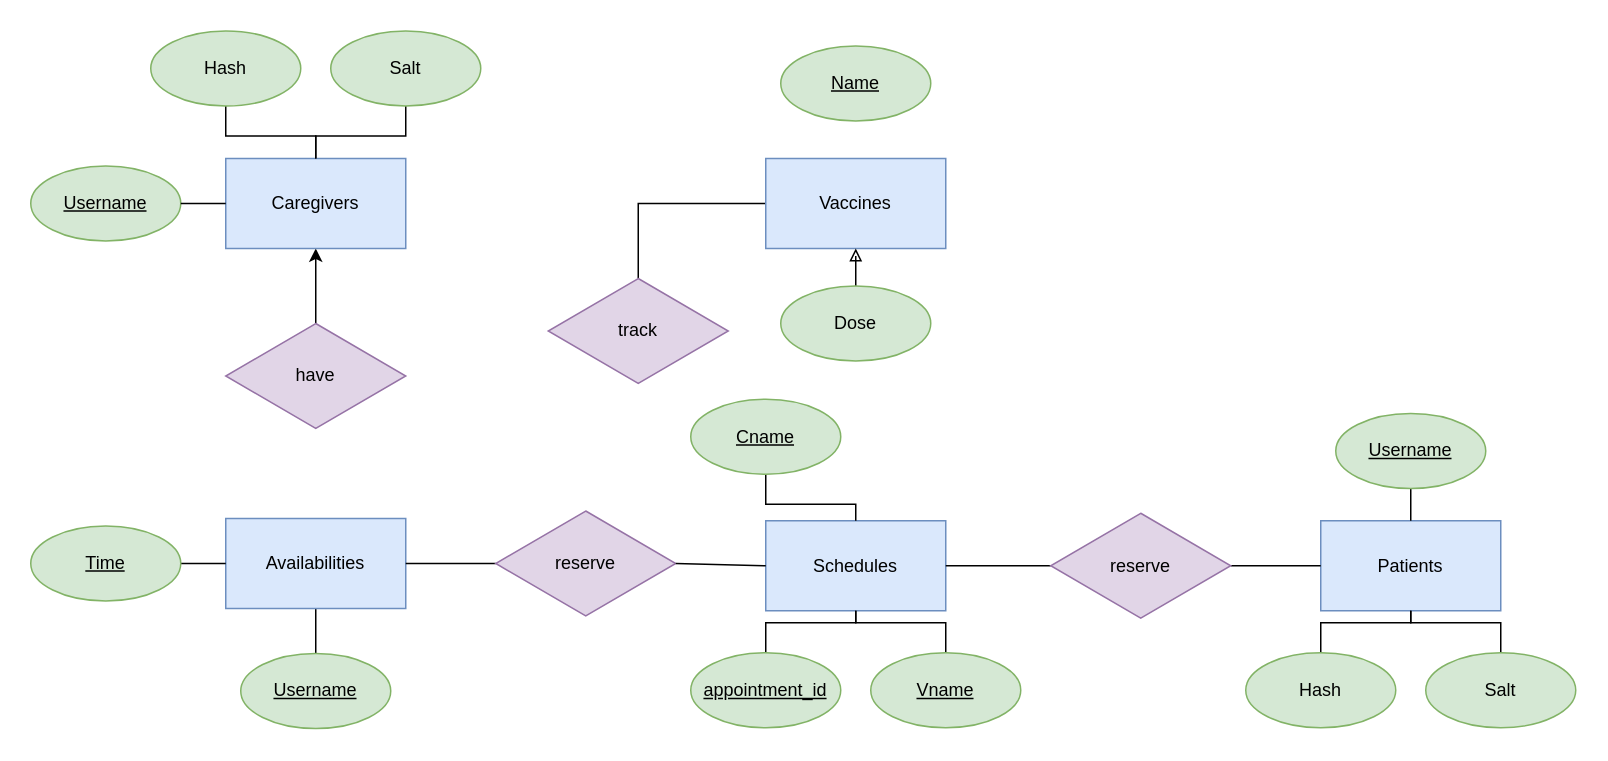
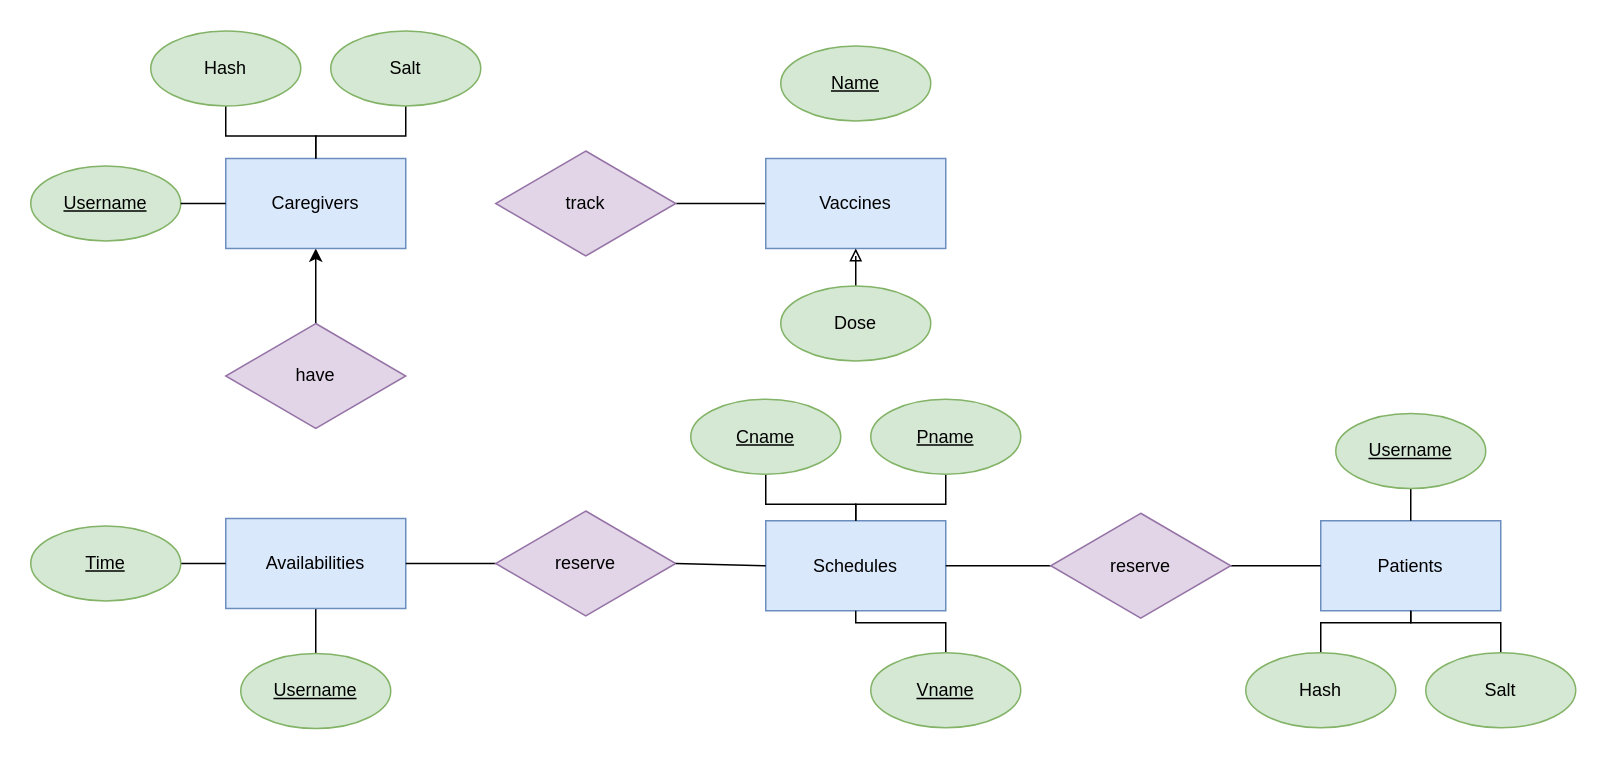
(638, 331) -> (586, 203)
none -> (946, 437)
none -> (917, 504)
(794, 623) -> none
(766, 690) -> none
